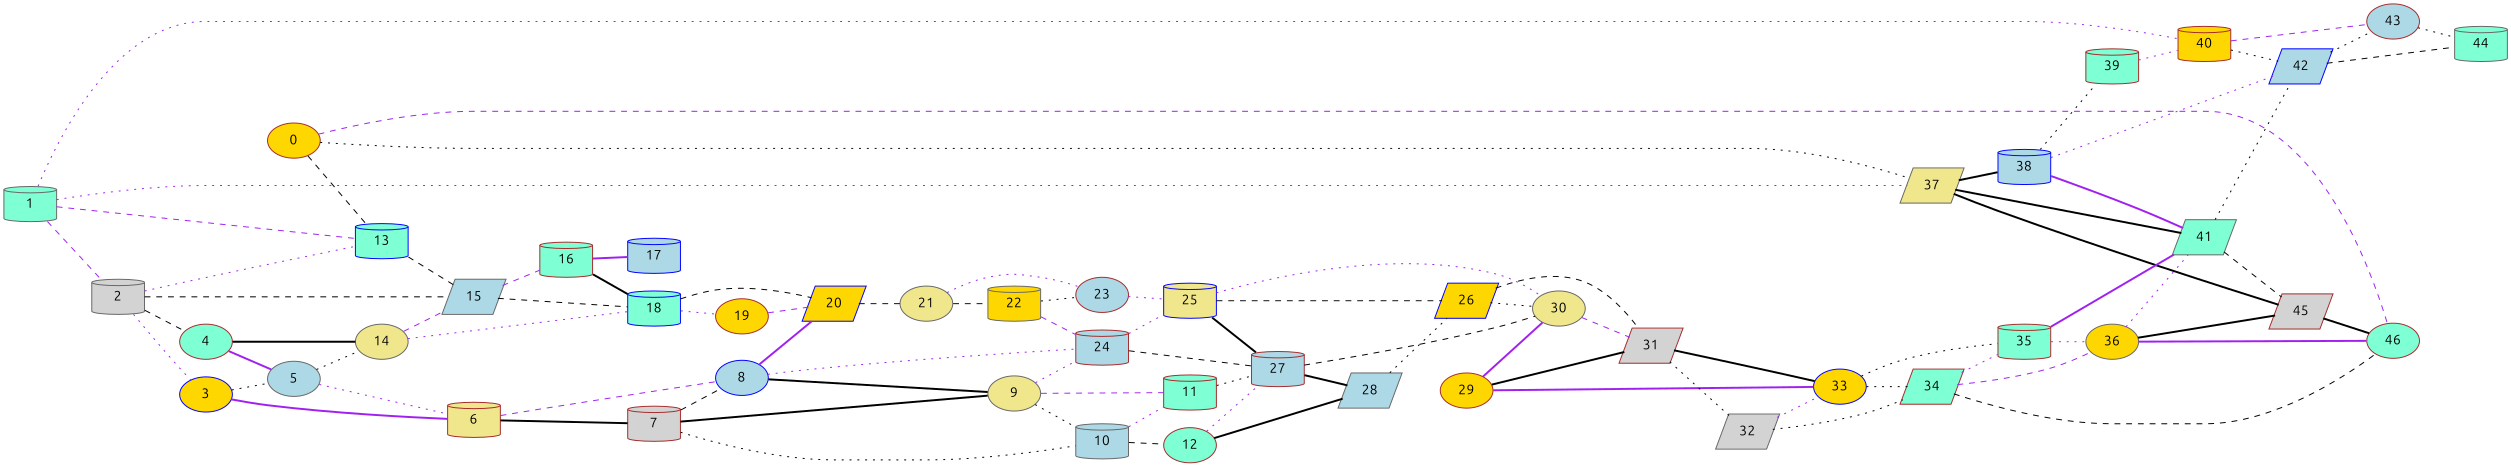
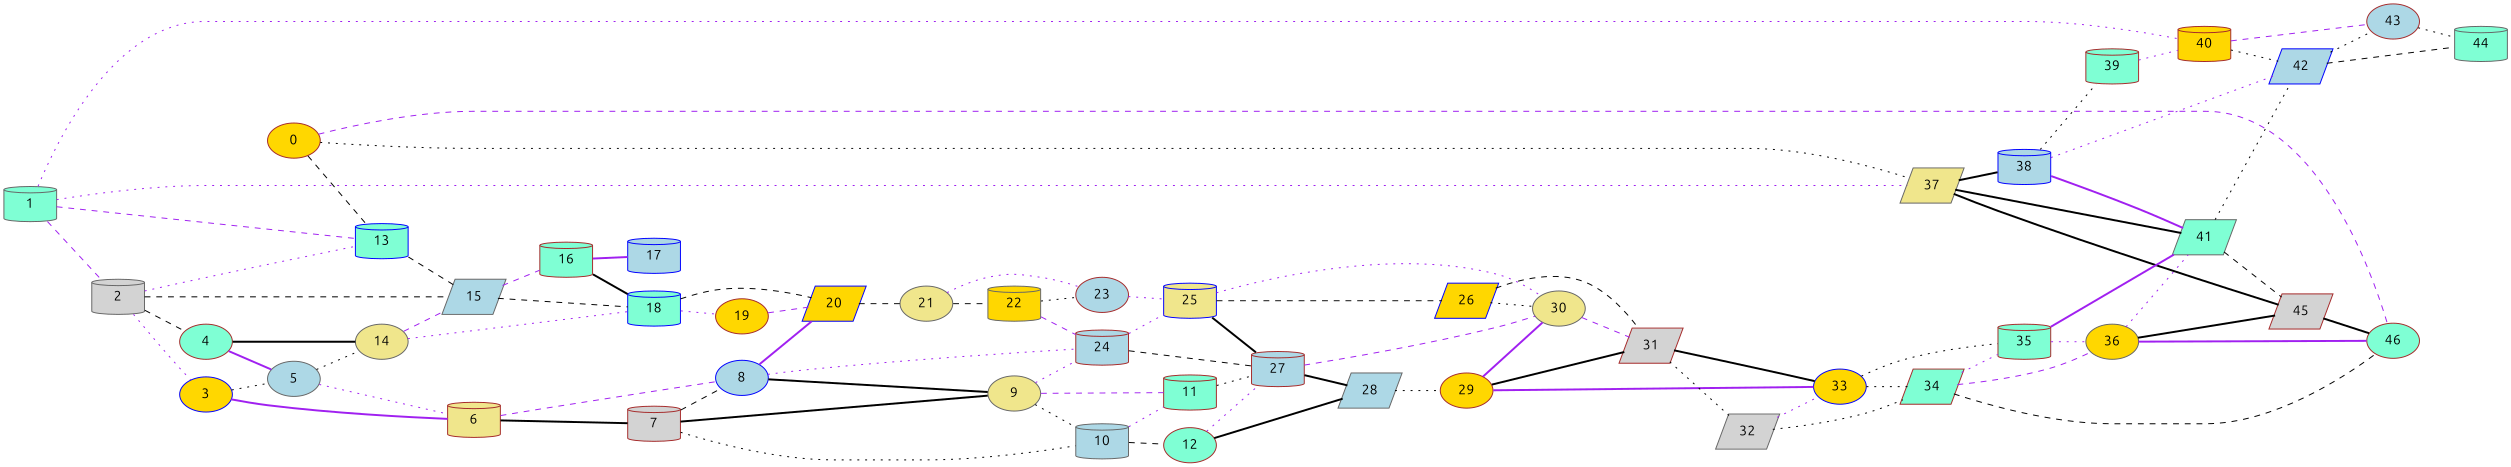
(1409, 346) -> (1420, 344)
(1411, 352) -> (1418, 391)
